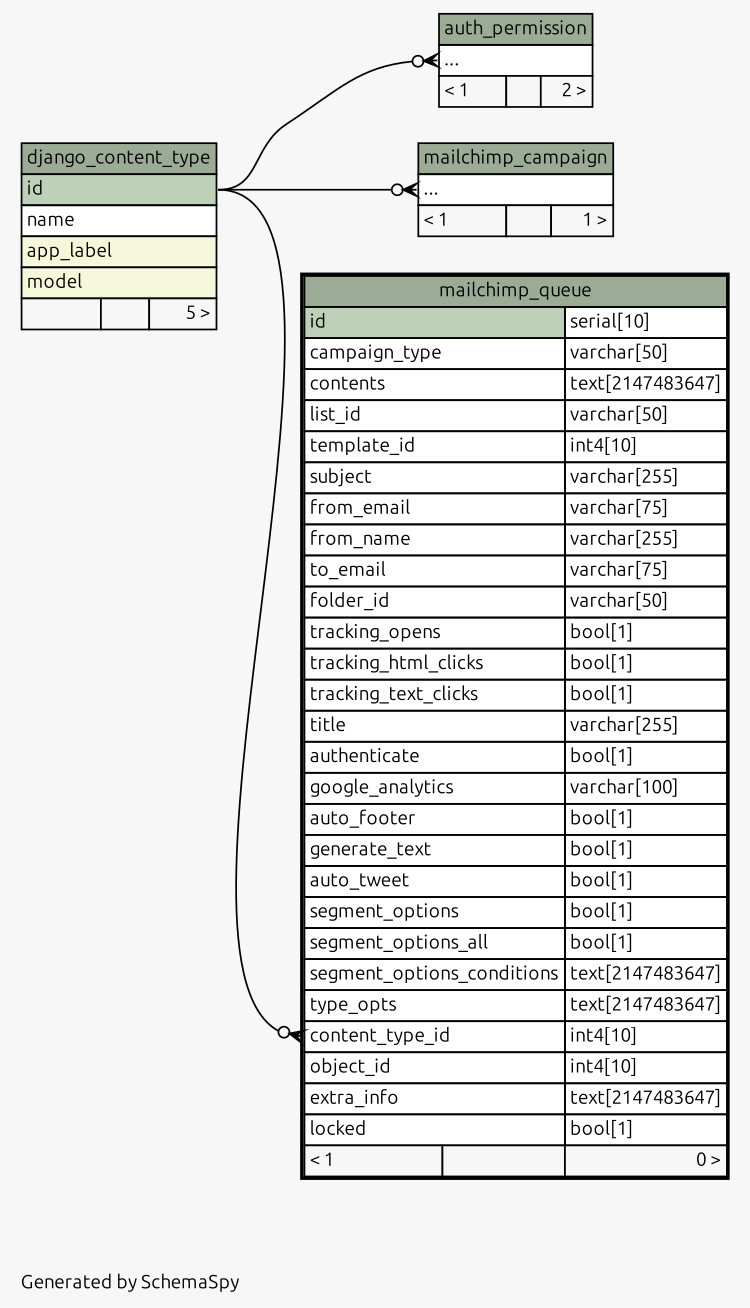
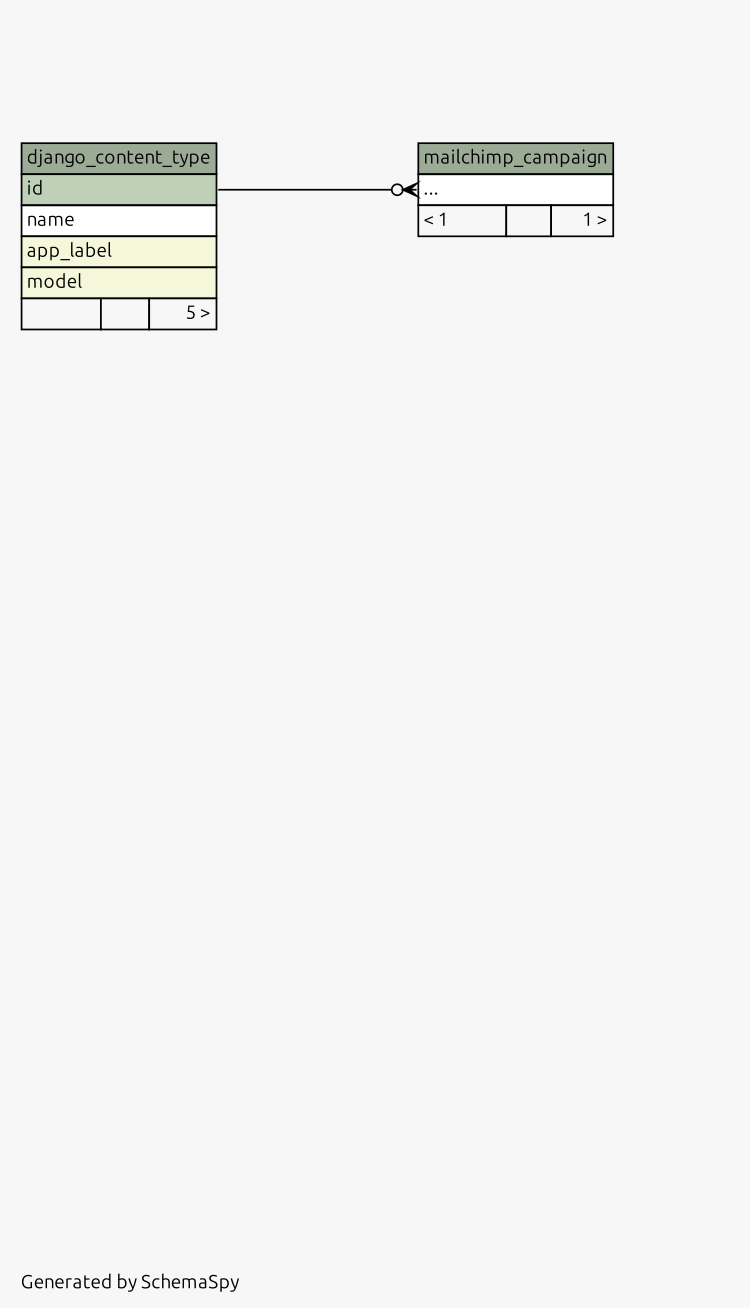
(515, 60) -> none
(515, 726) -> none
